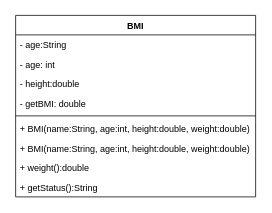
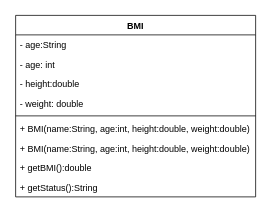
(55, 104) -> (54, 104)
(58, 168) -> (59, 168)
